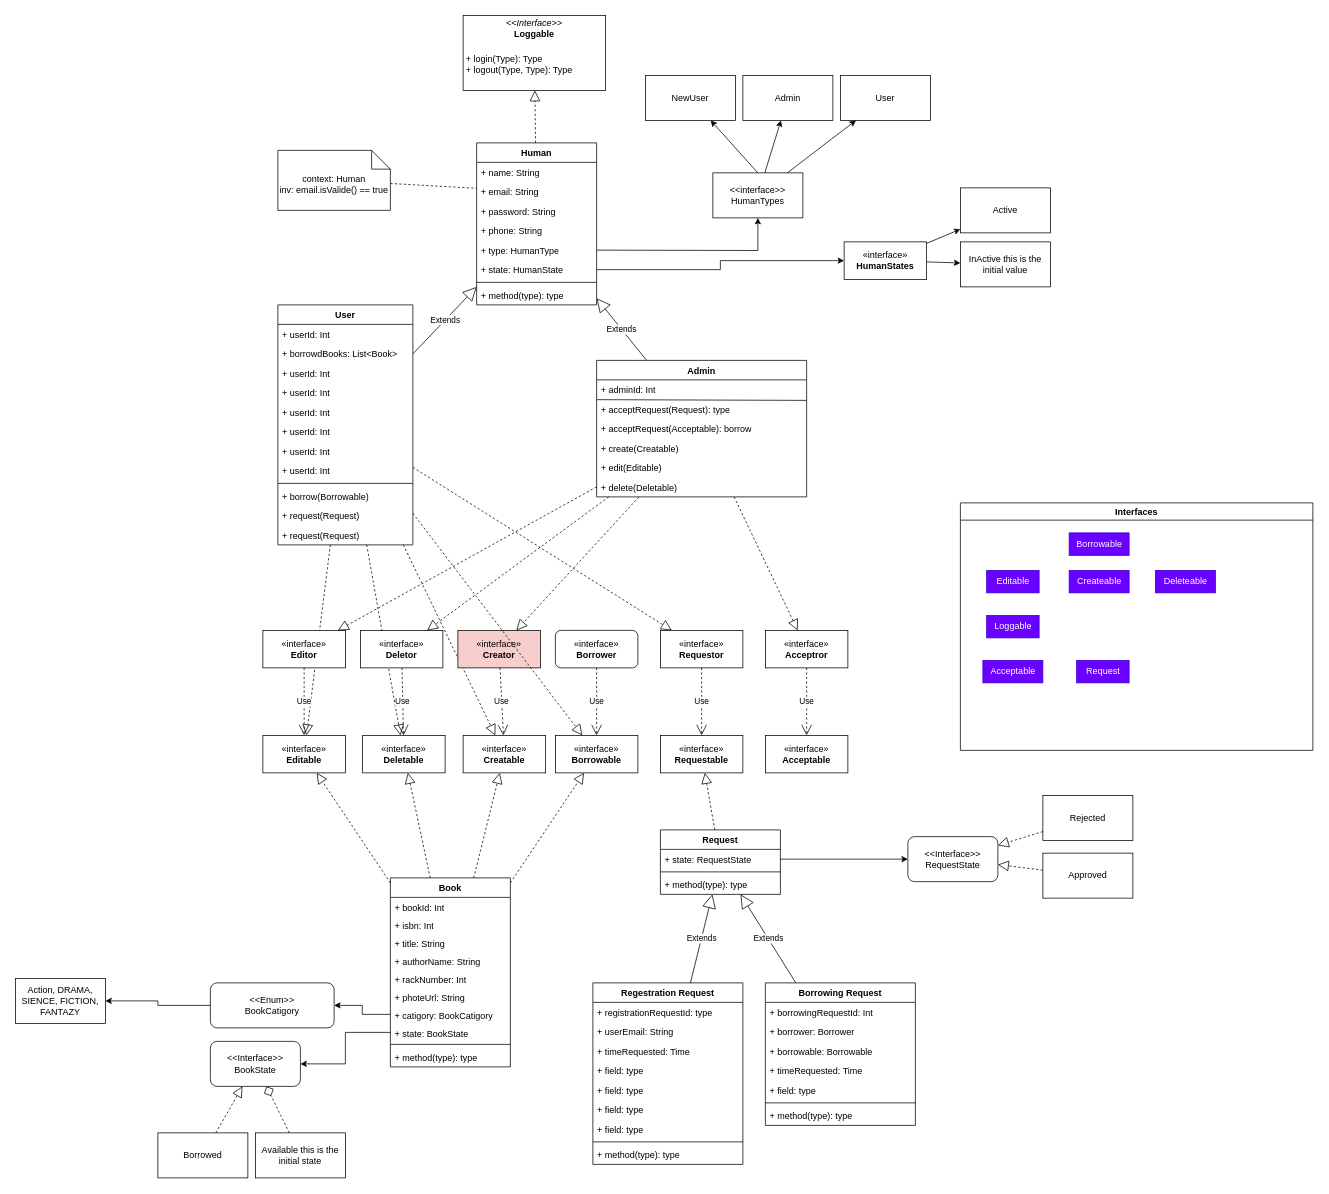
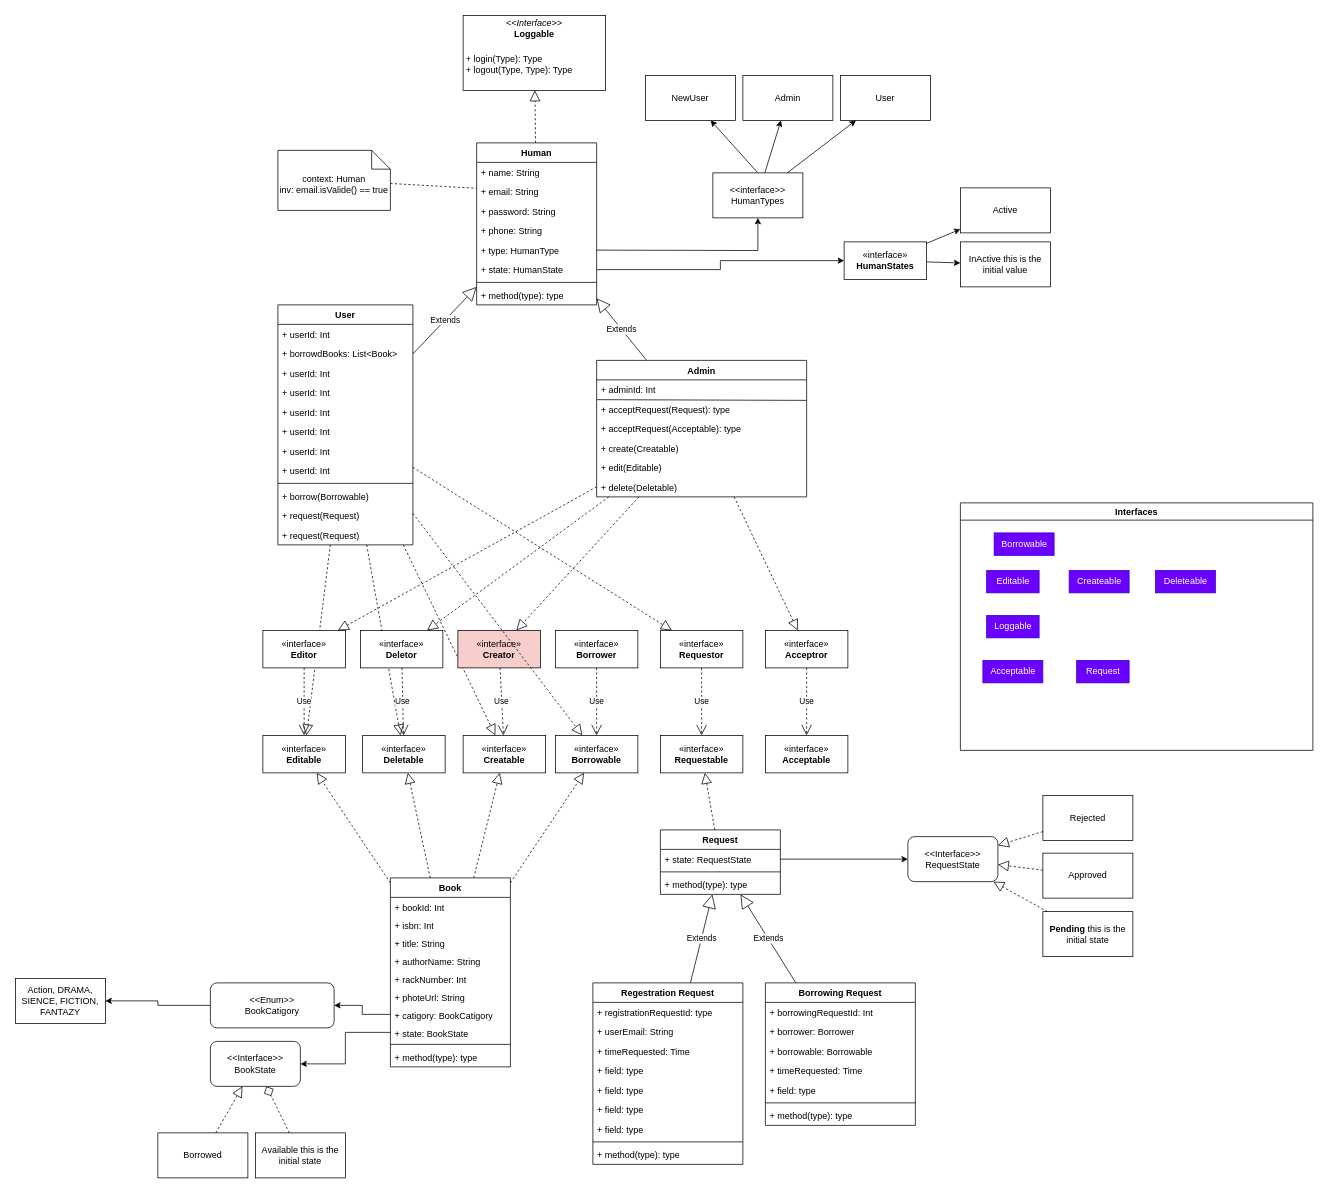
(685, 430) -> (680, 430)
(1099, 544) -> (1024, 544)
(597, 649) -> (597, 649)
none -> (1025, 899)
none -> (1088, 934)
